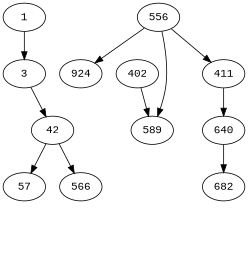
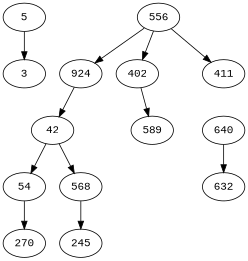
(24, 17) -> (24, 17)
(167, 70) -> (149, 42)
(37, 98) -> (69, 98)
(224, 98) -> none
(24, 187) -> (24, 187)
(81, 187) -> (81, 187)
(224, 187) -> (224, 187)
none -> (24, 243)
none -> (81, 243)
